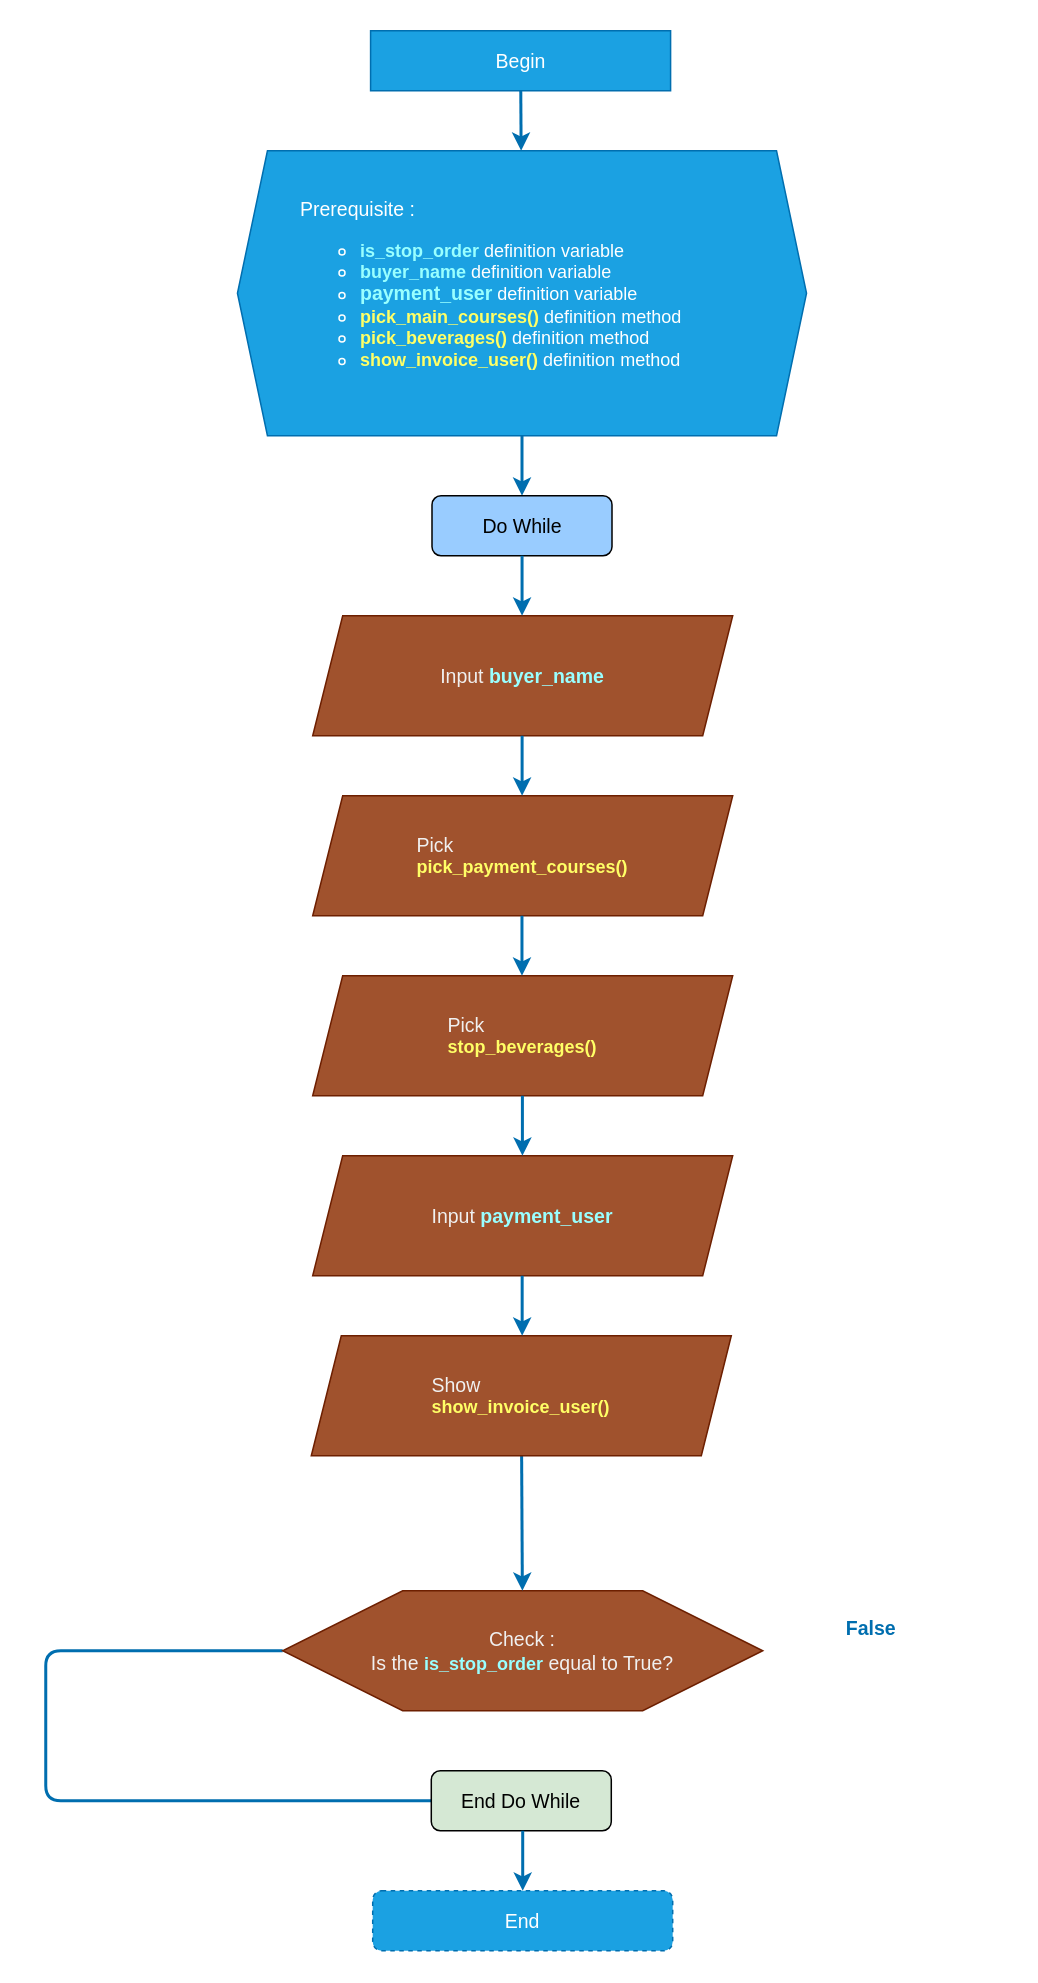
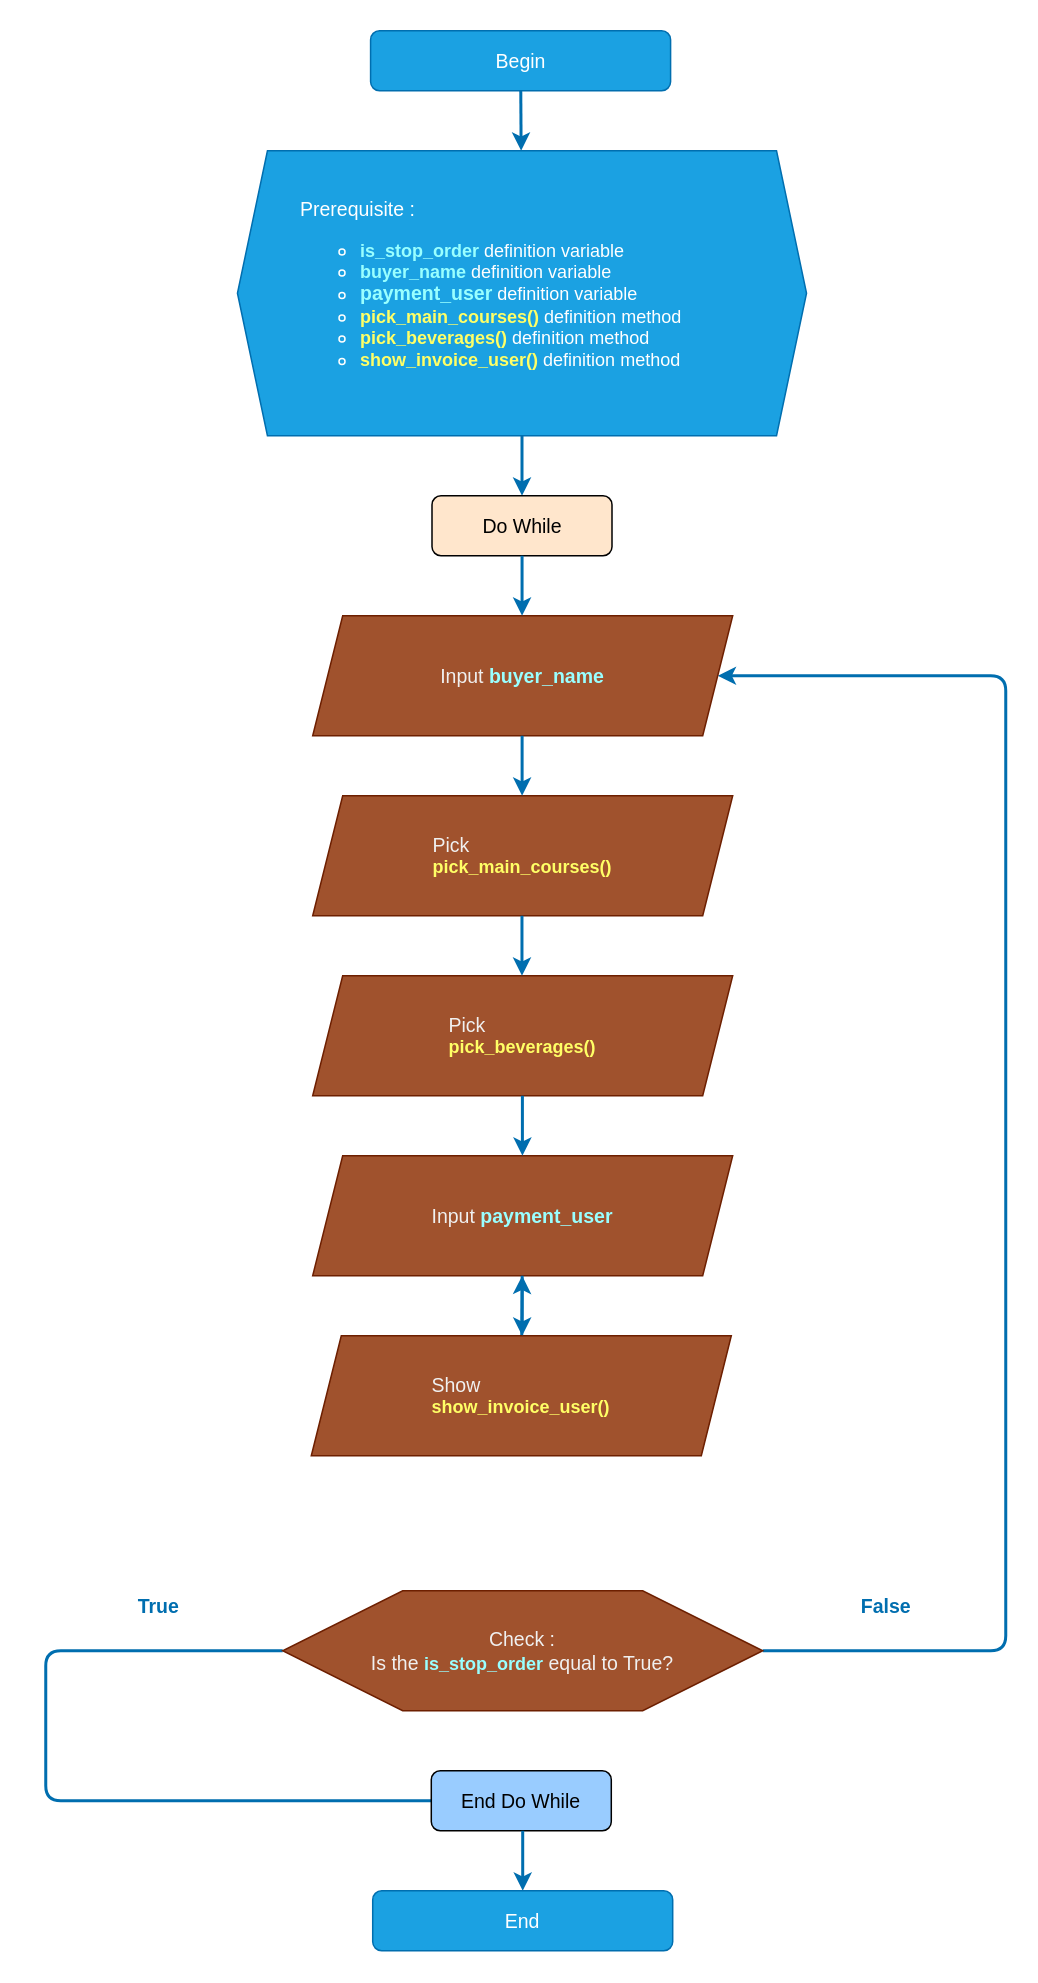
(521, 61) -> (521, 61)
(522, 526) -> (522, 526)
(523, 856) -> (523, 856)
(523, 1036) -> (523, 1036)
none -> (1006, 1148)
(522, 1517) -> (522, 1333)
none -> (158, 1606)
(871, 1628) -> (886, 1606)
(521, 1801) -> (521, 1801)
(523, 1921) -> (523, 1921)
